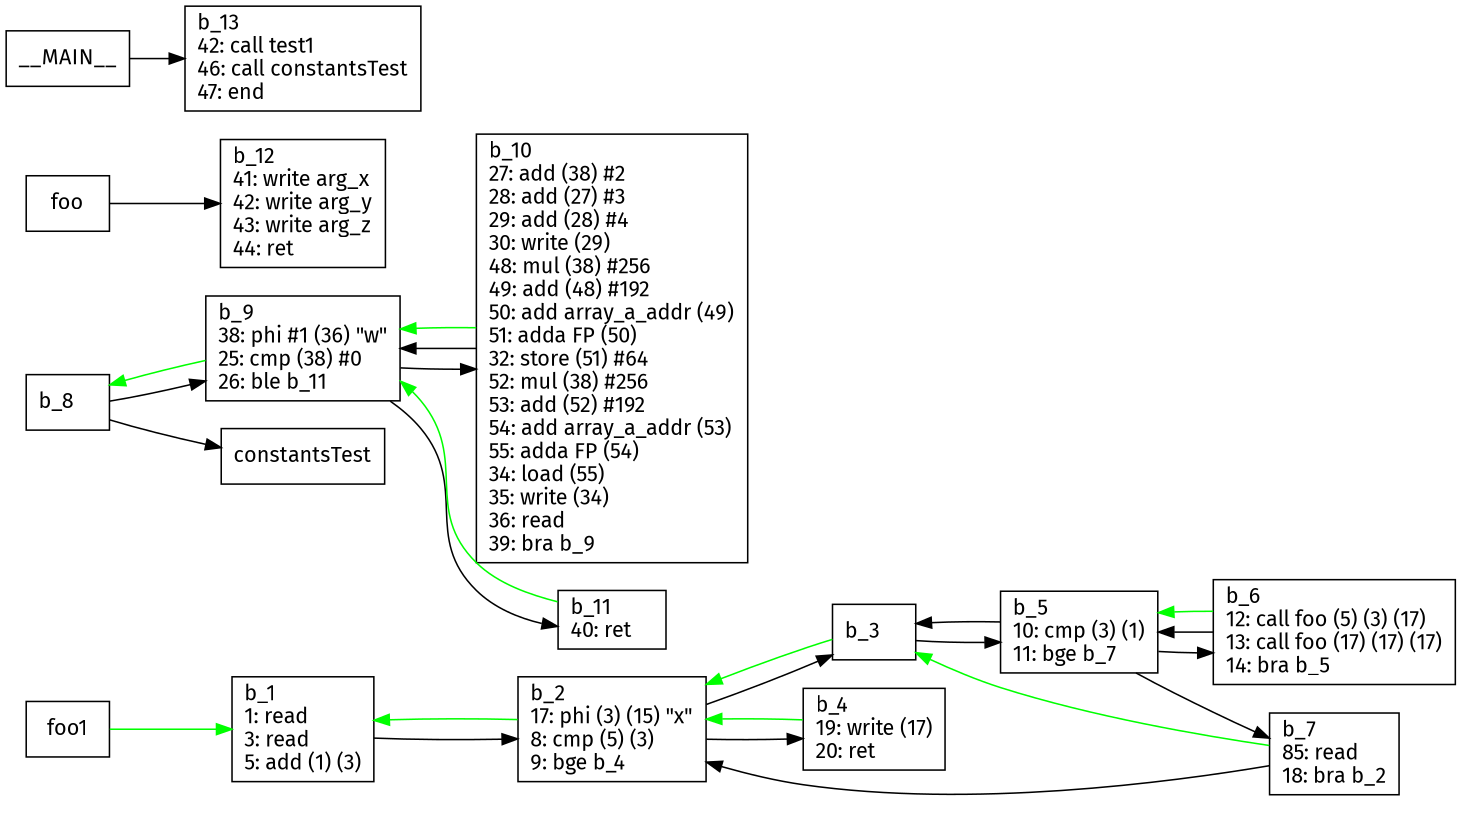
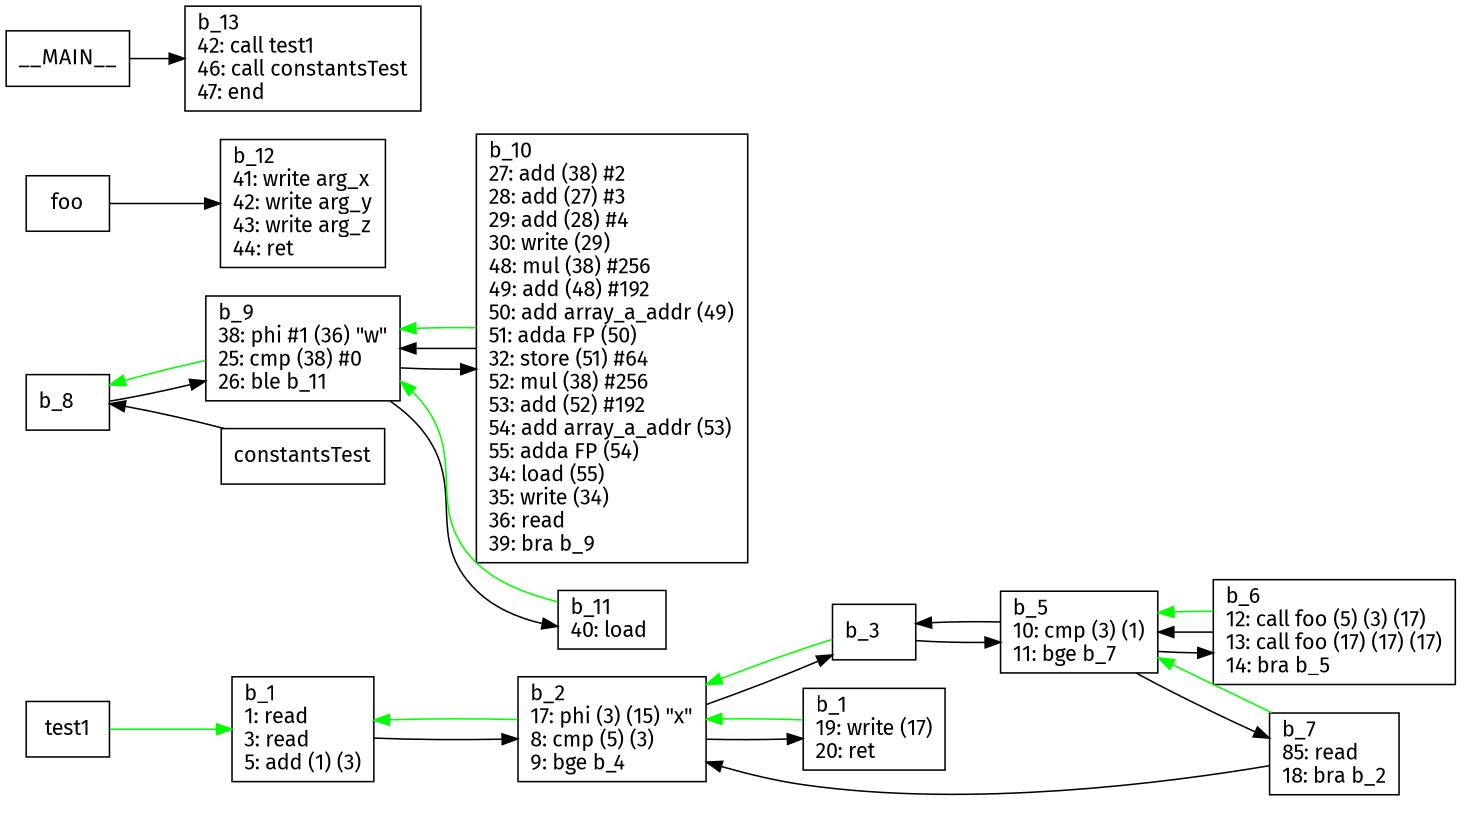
(158, 433) -> (175, 417)
(612, 620) -> (612, 620)
(1097, 713) -> (1222, 689)
(68, 729) -> (68, 729)
(874, 729) -> (874, 729)
